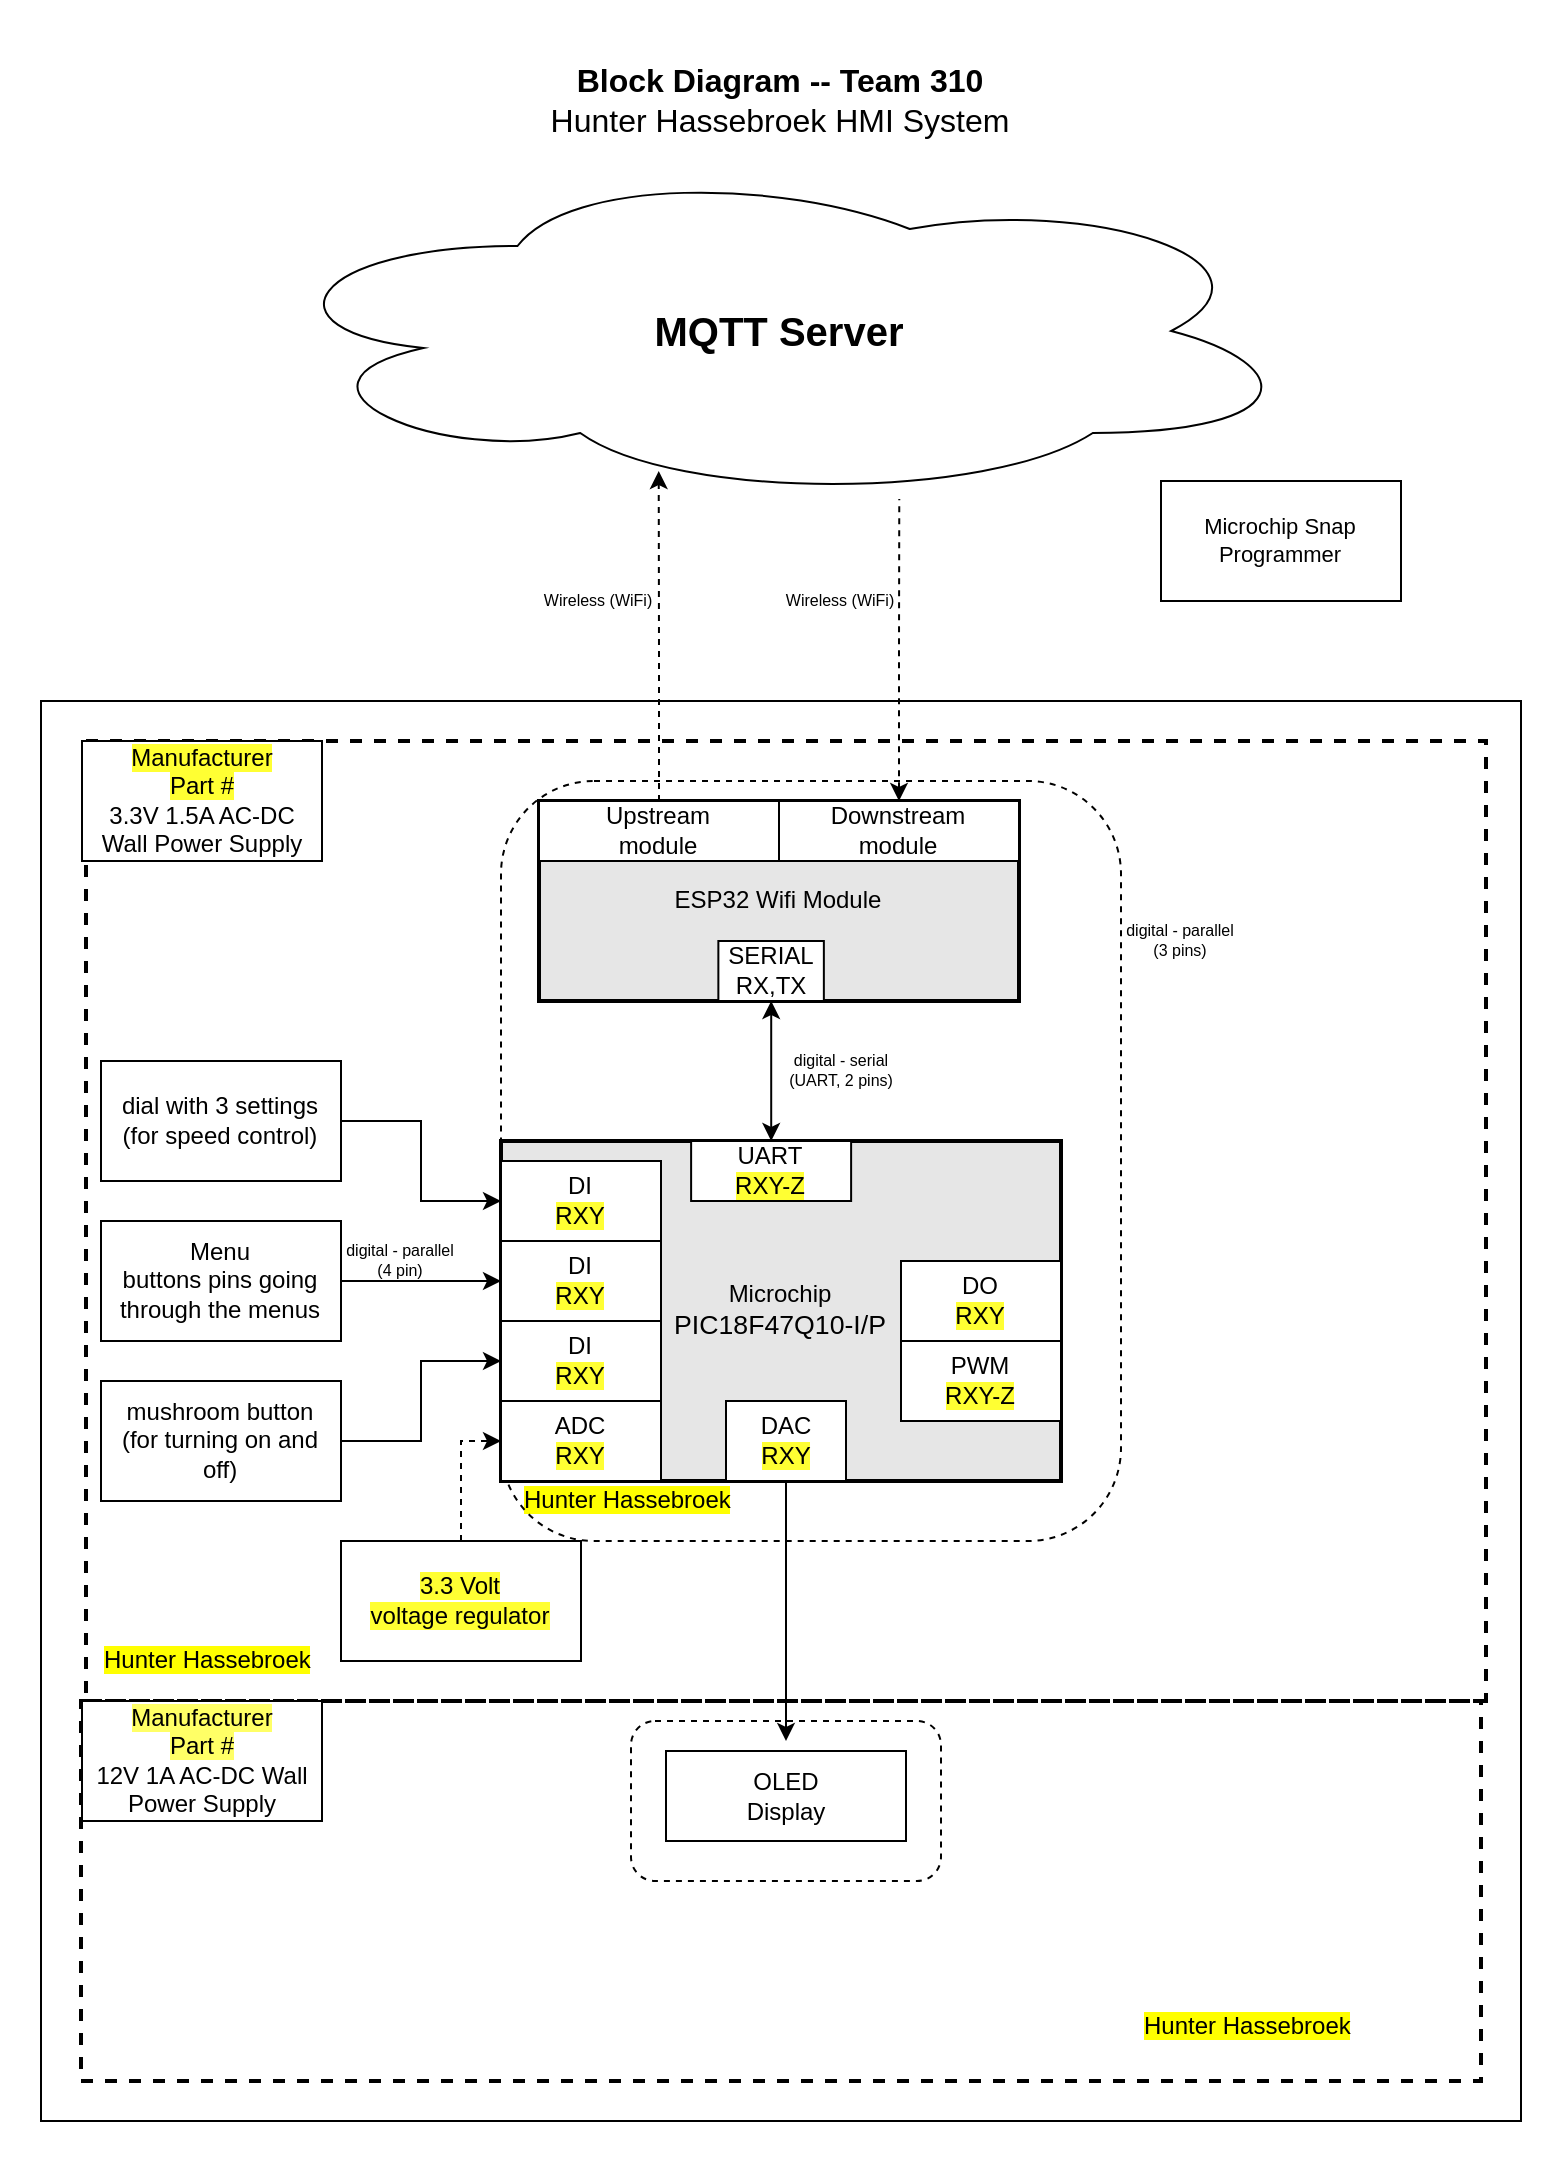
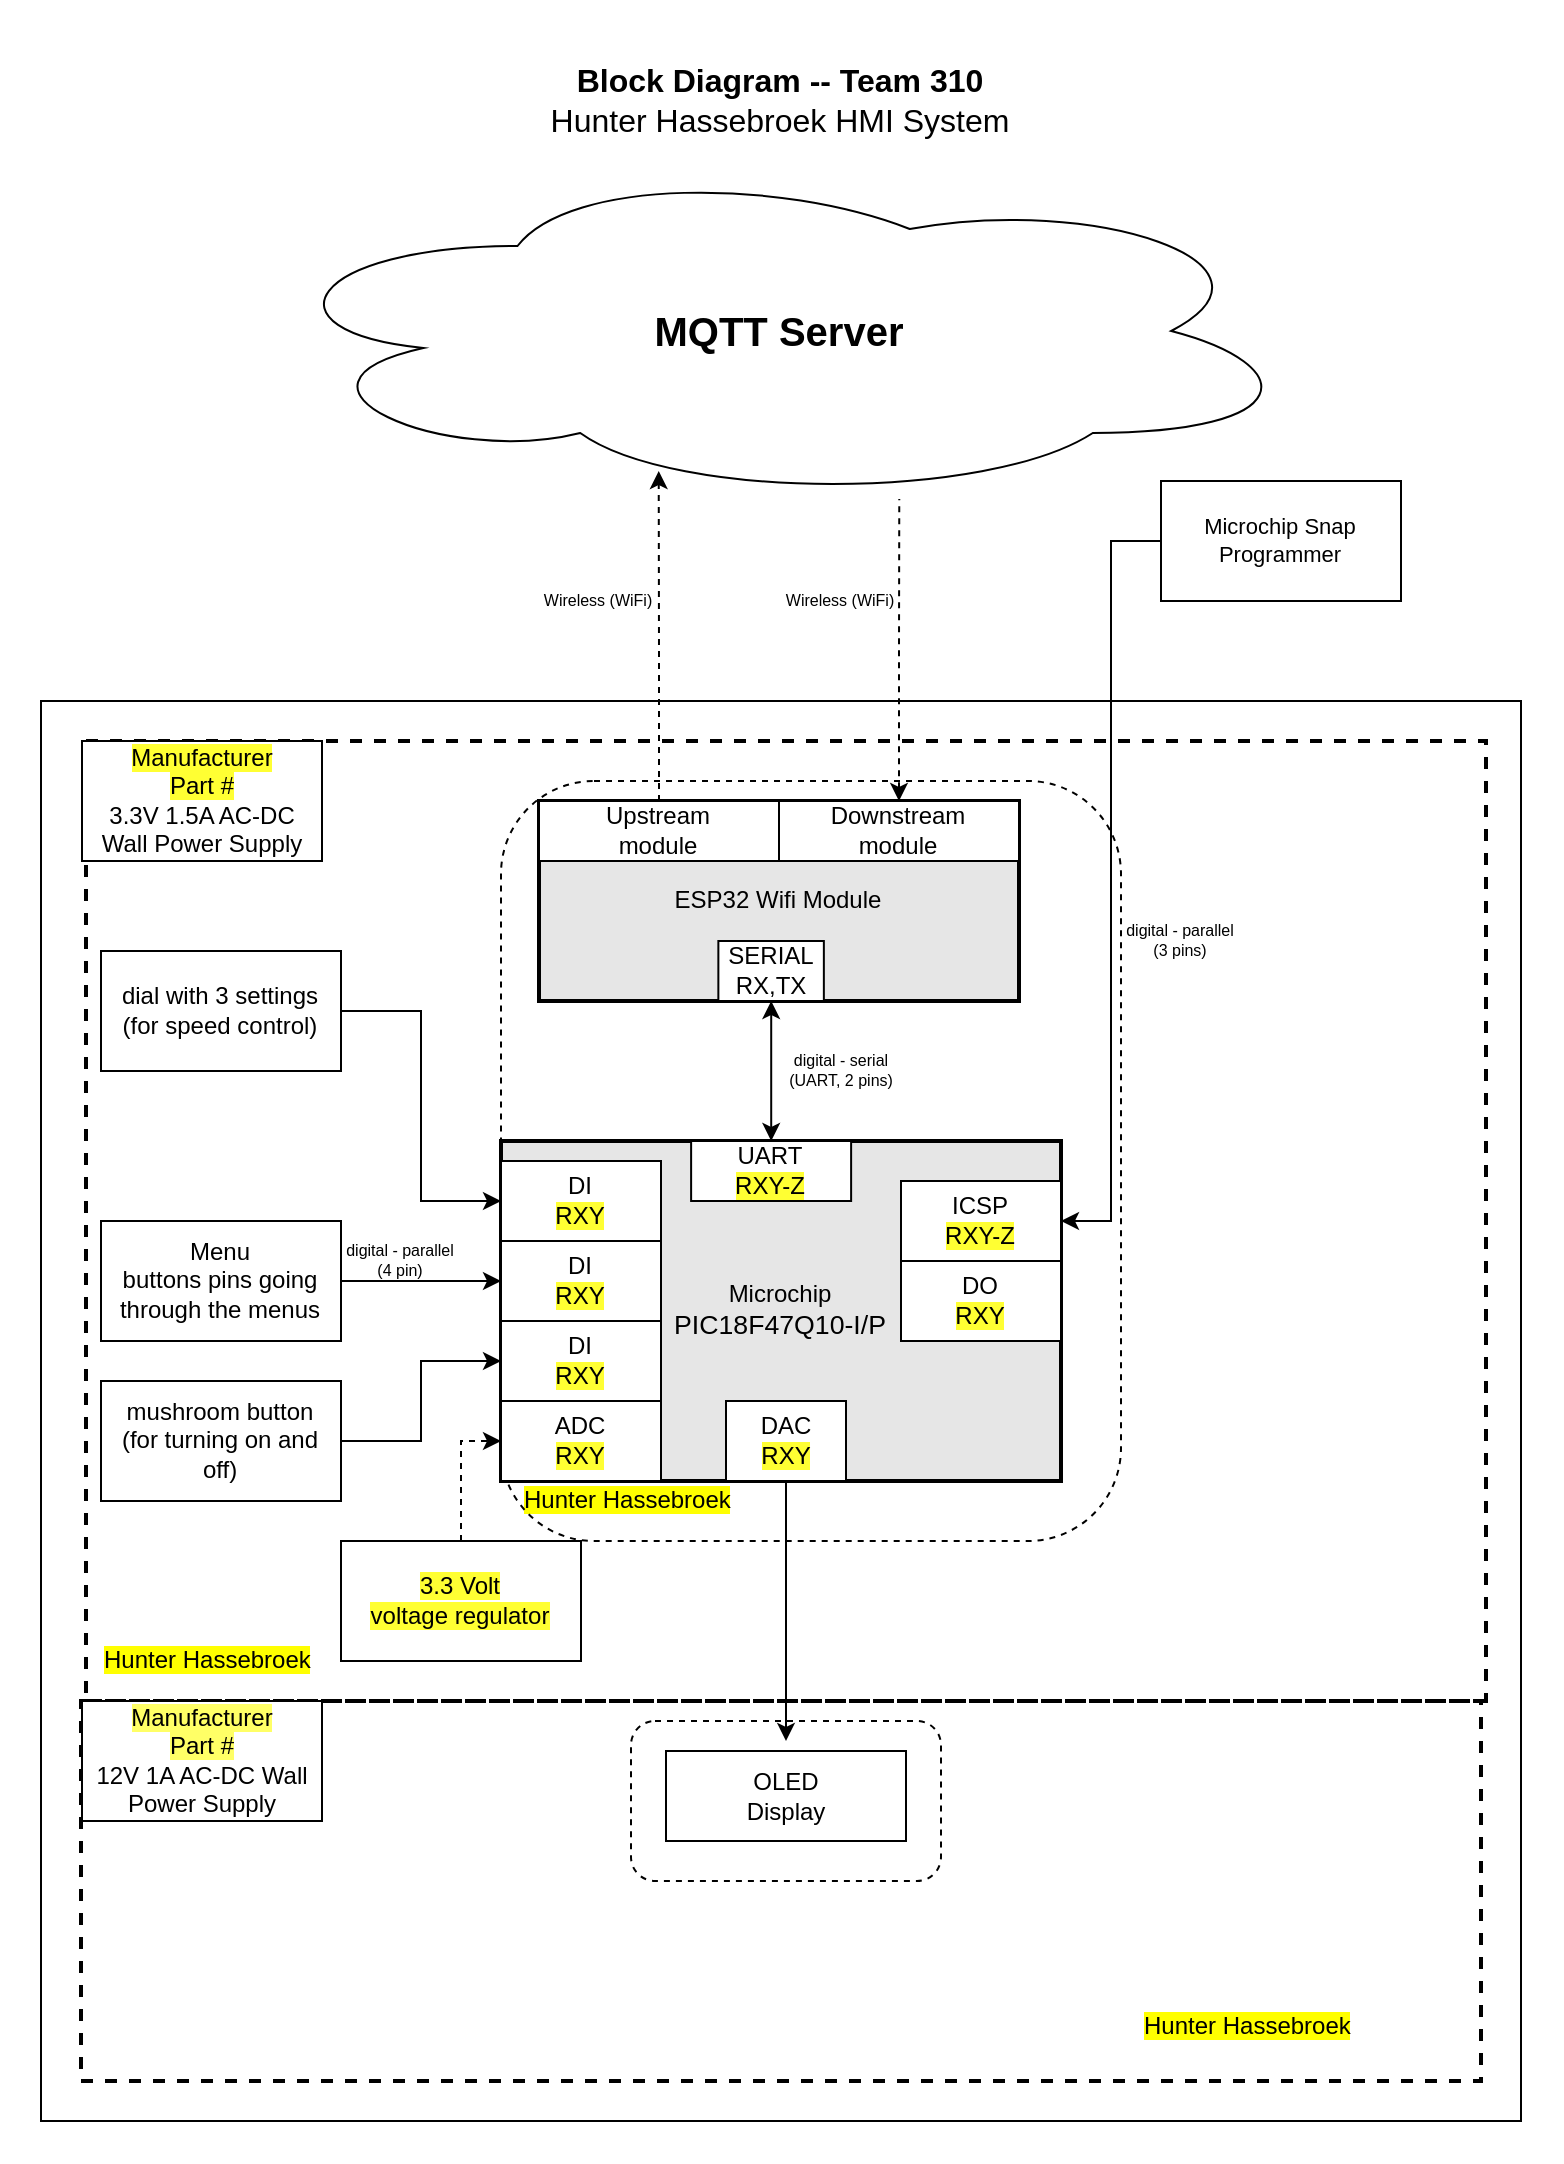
none -> (1111, 874)
(221, 1121) -> (221, 1011)
none -> (981, 1221)
(981, 1381) -> none
